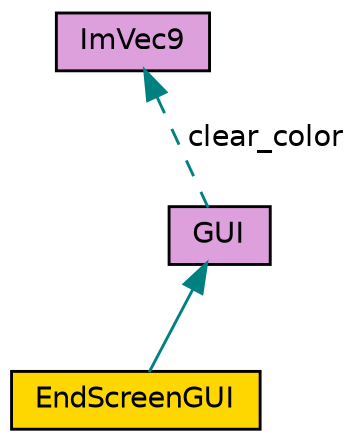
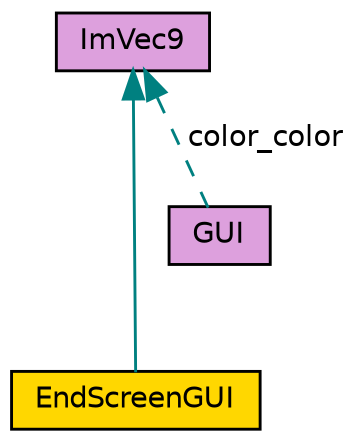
(262, 139) -> (262, 139)
(171, 331) -> (135, 236)
